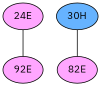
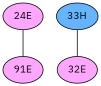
(77, 16) -> (77, 16)
(23, 70) -> (23, 70)
(77, 70) -> (77, 70)
